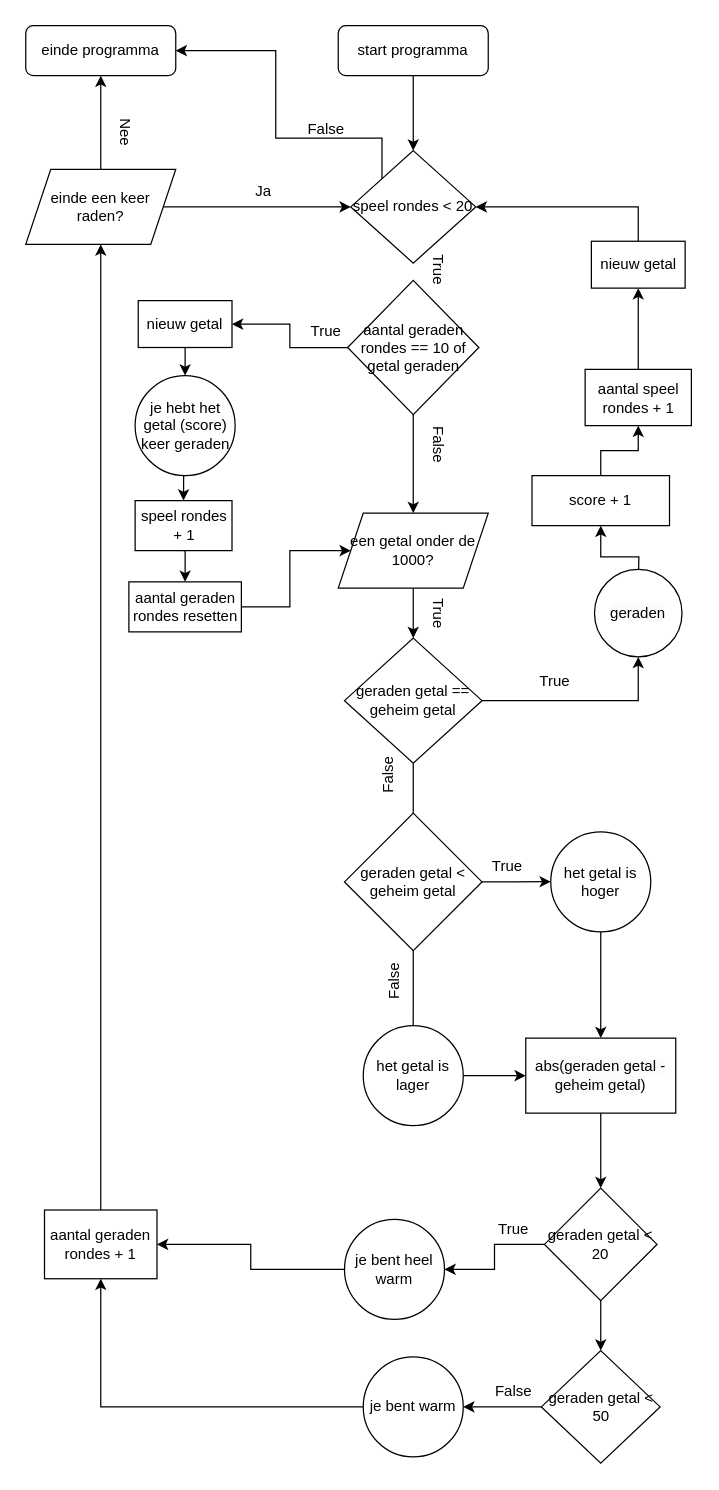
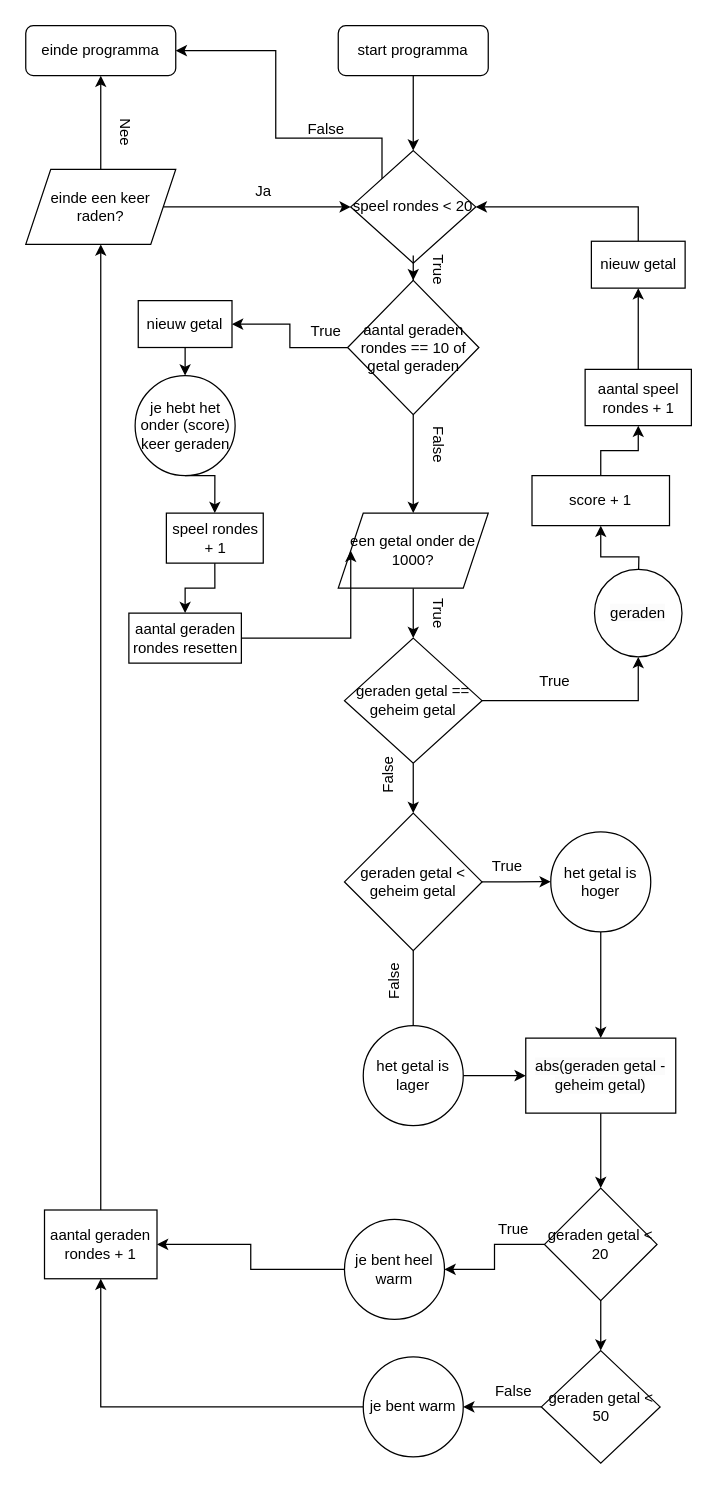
none -> (413, 260)
(186, 426) -> (186, 426)
(183, 526) -> (215, 538)
(185, 607) -> (185, 638)
(413, 806) -> (413, 803)
